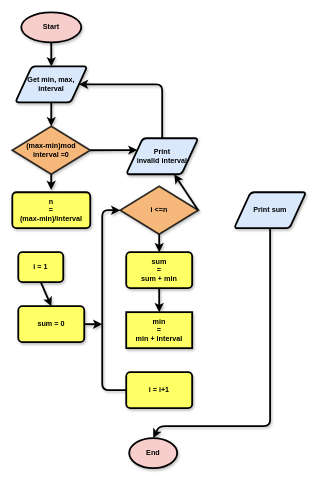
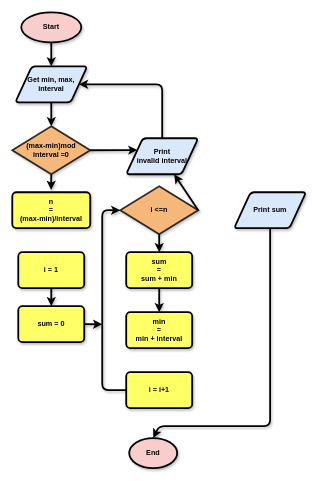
(41, 267) -> (51, 270)
(159, 330) -> (159, 330)
